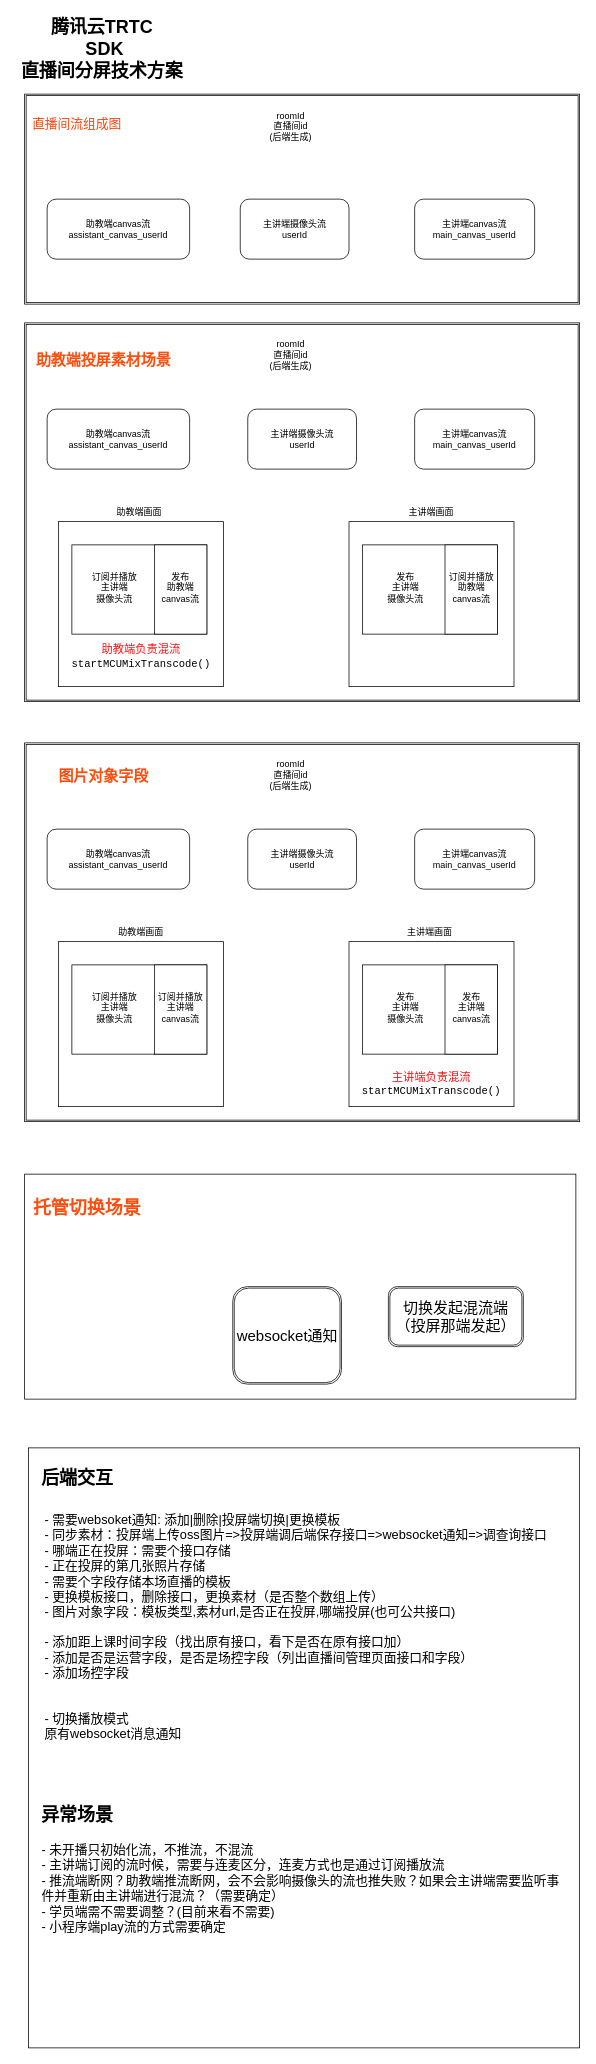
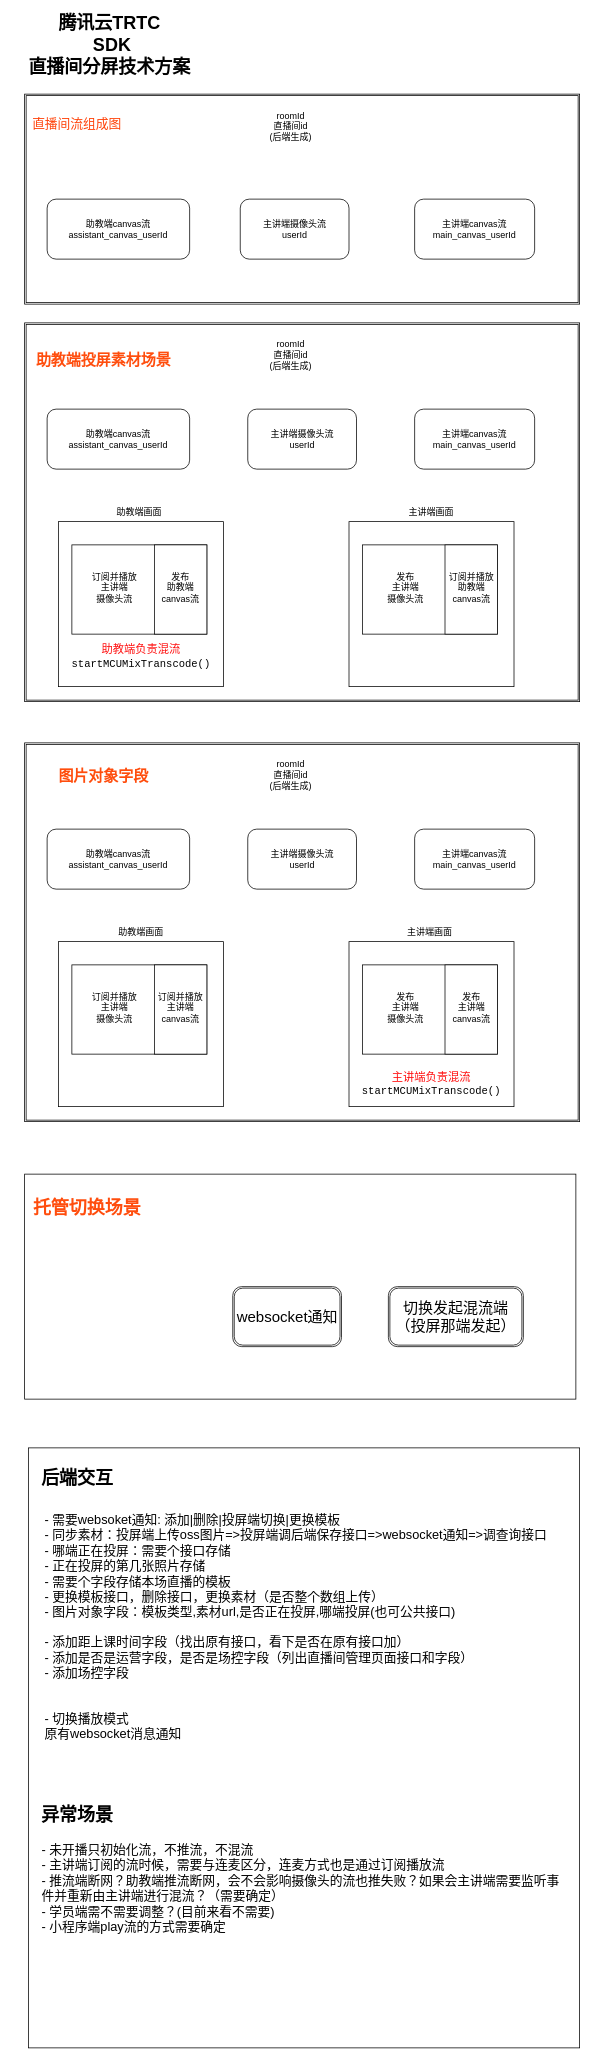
(102, 49) -> (109, 45)
(287, 1335) -> (287, 1317)
